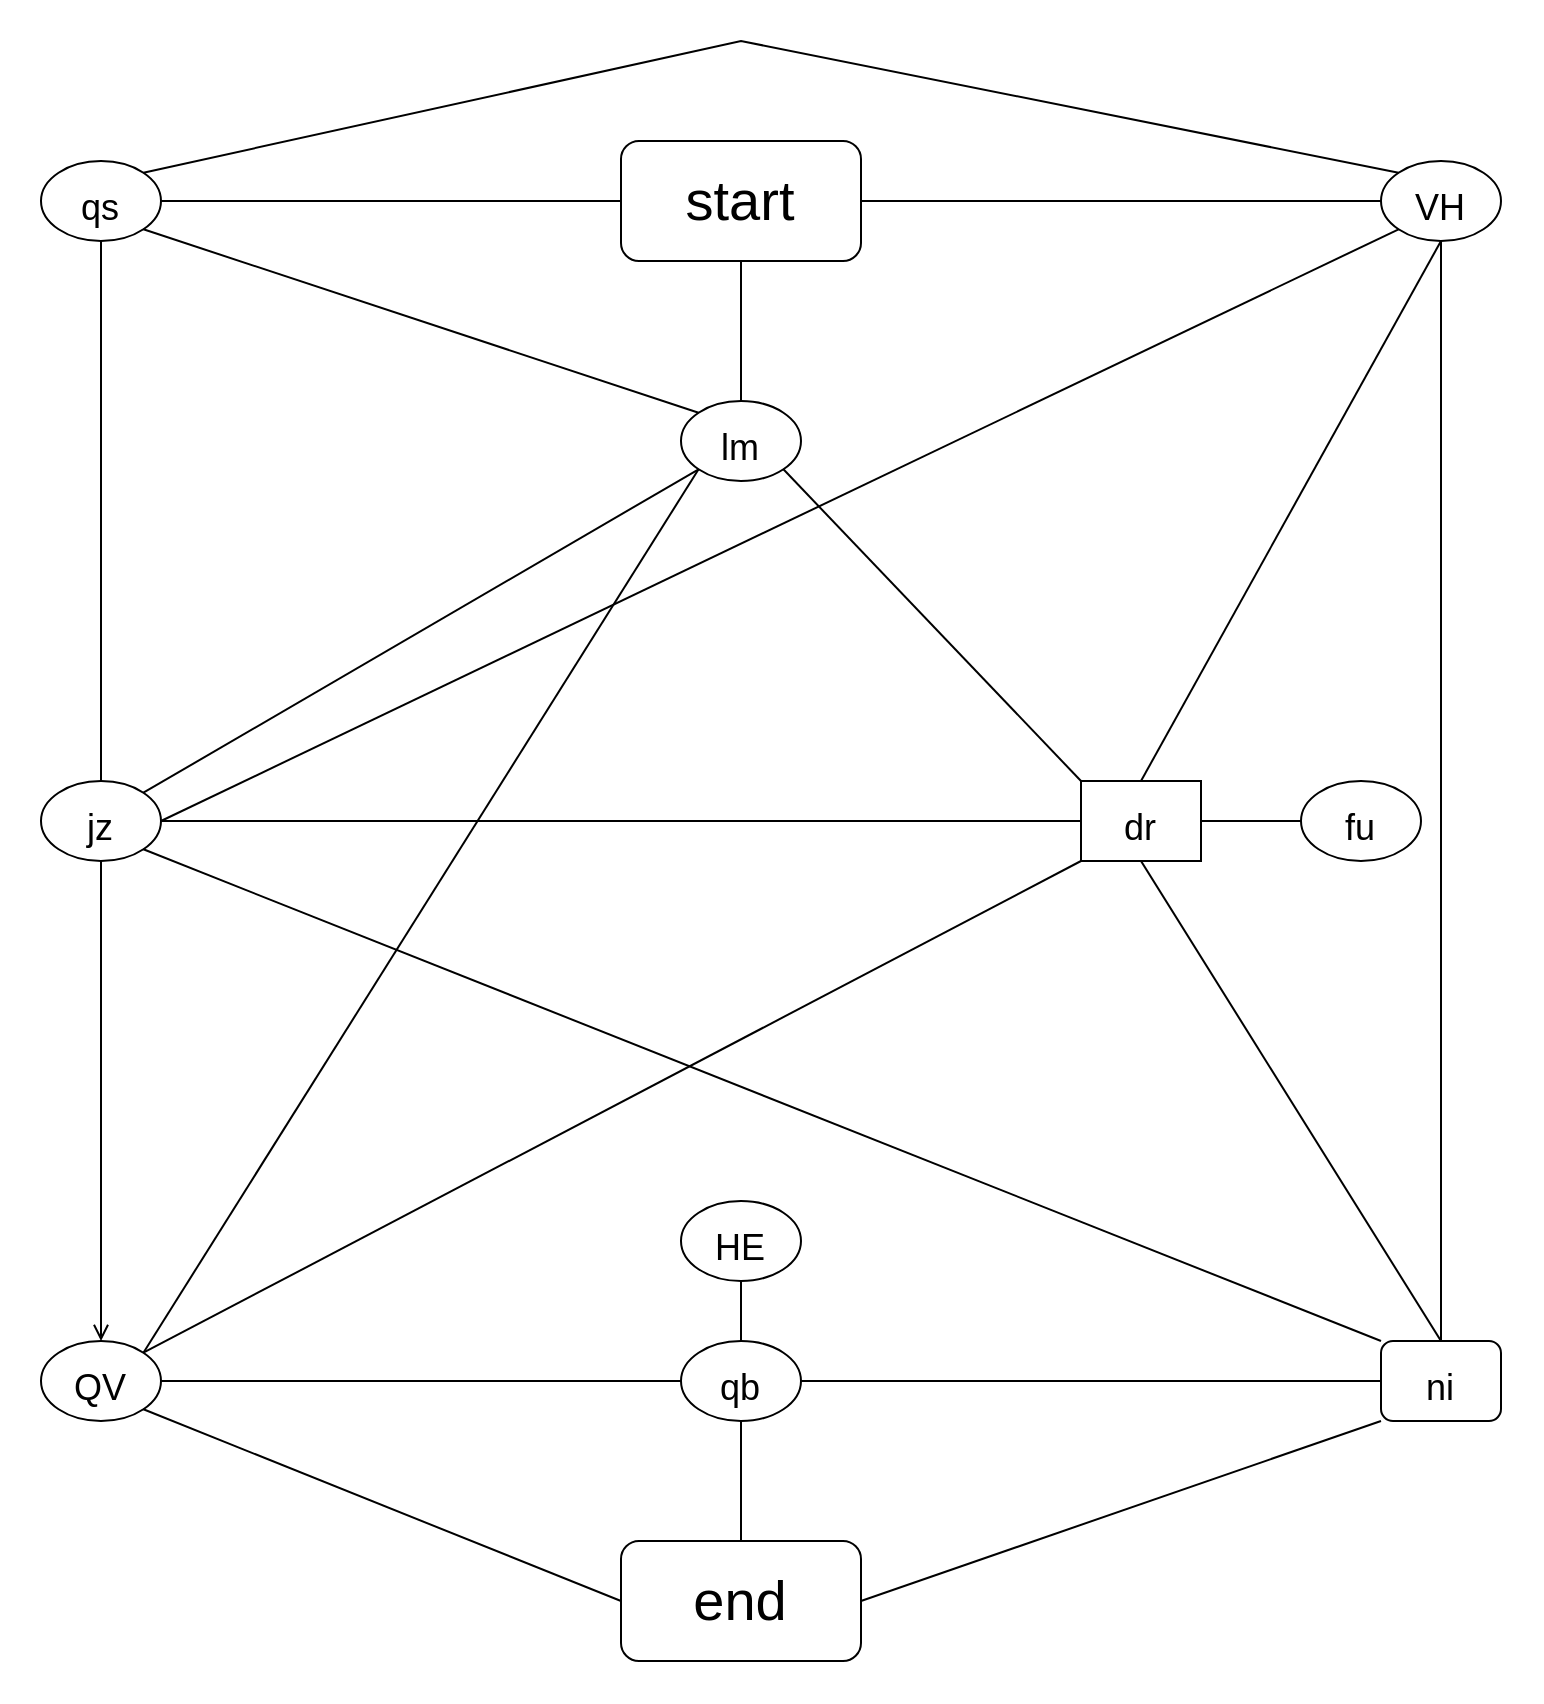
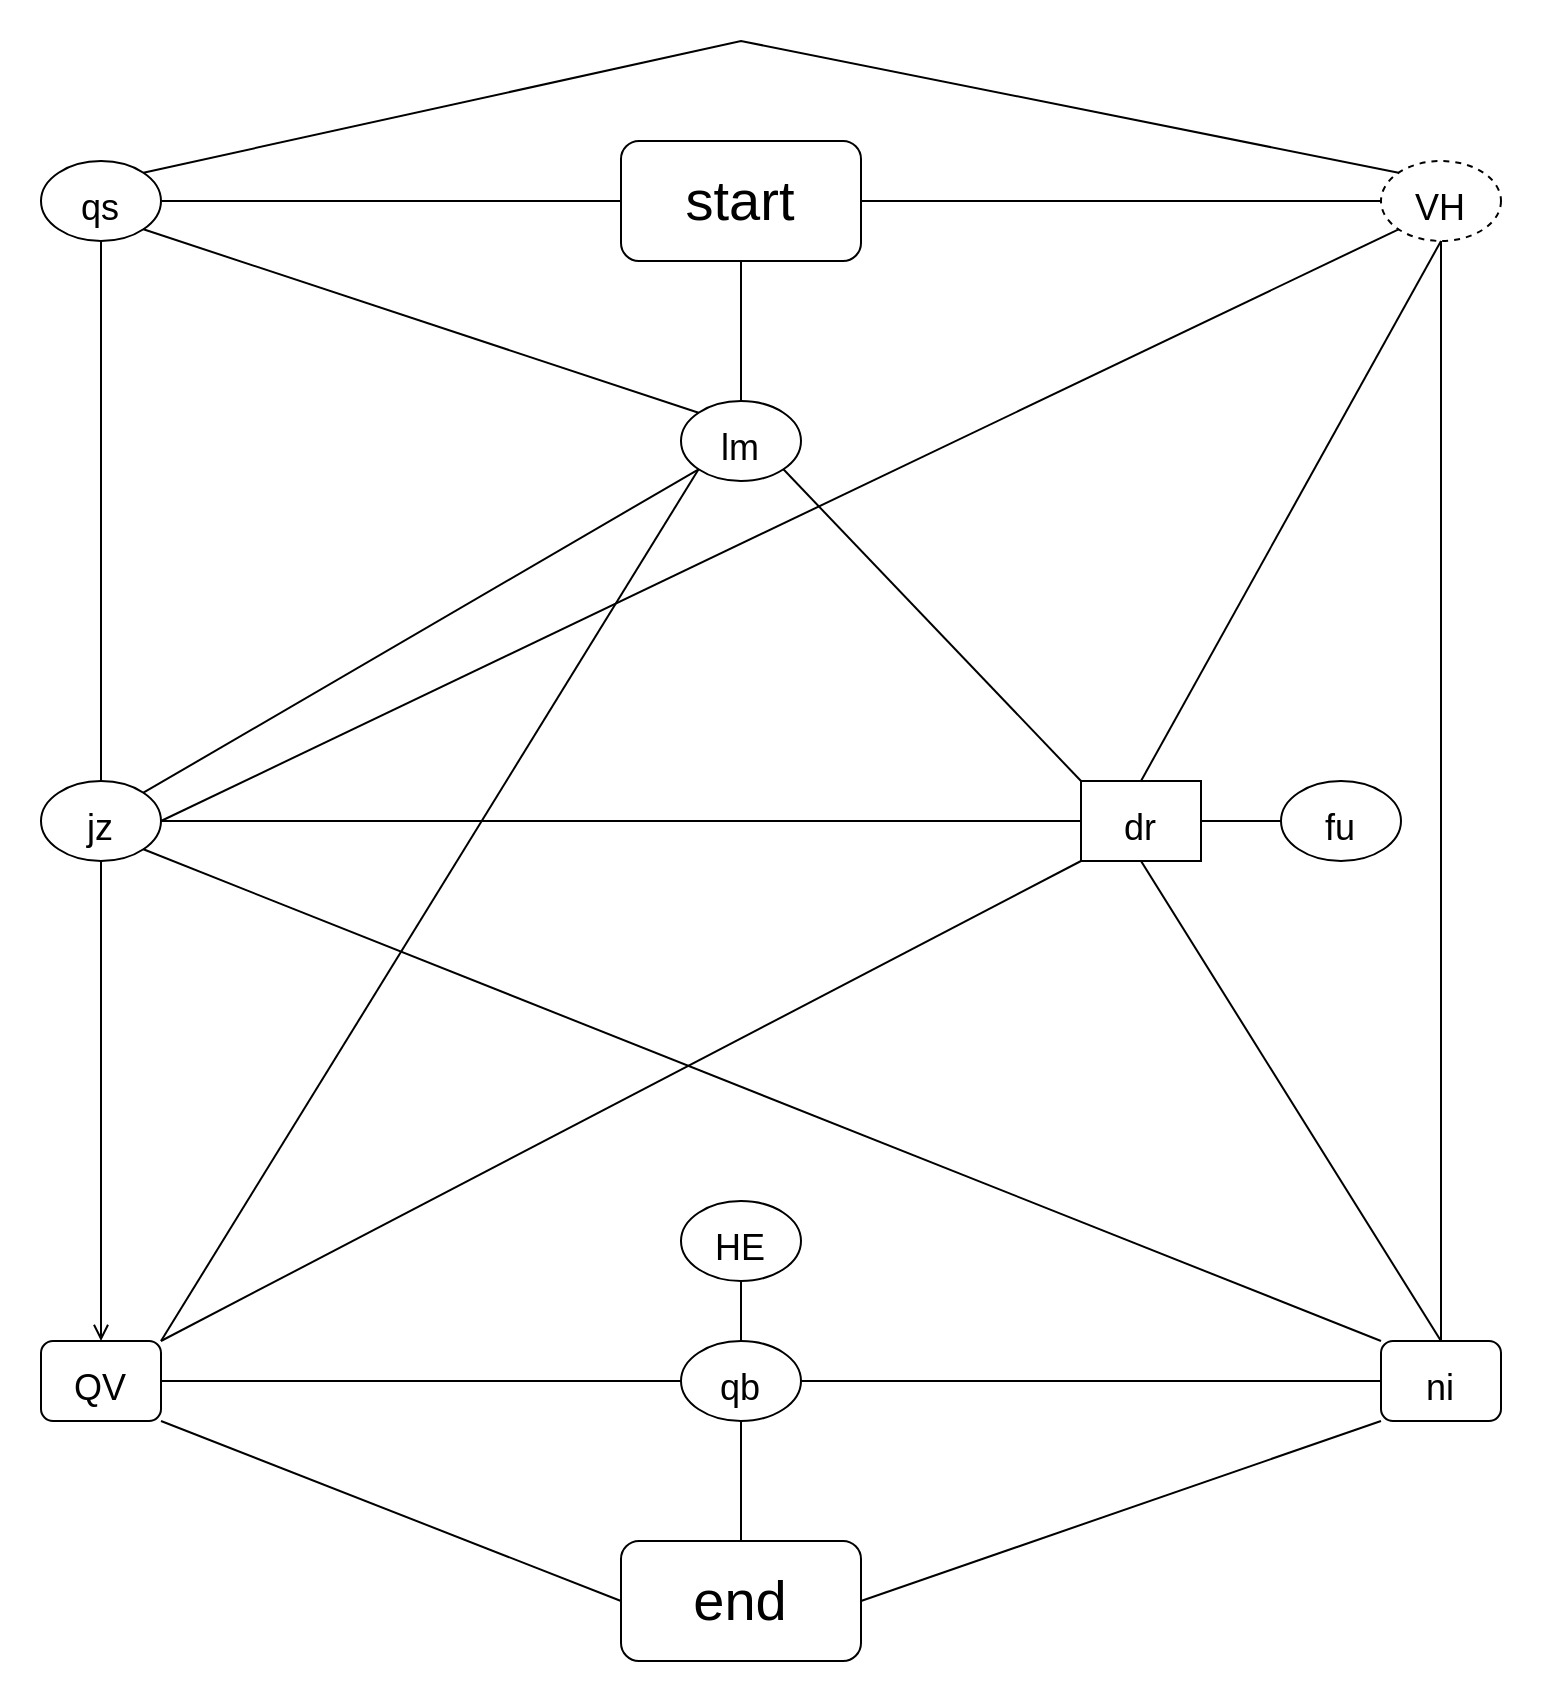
(1441, 201) -> (1441, 201)
(1361, 821) -> (1341, 821)
(101, 1381) -> (101, 1381)
